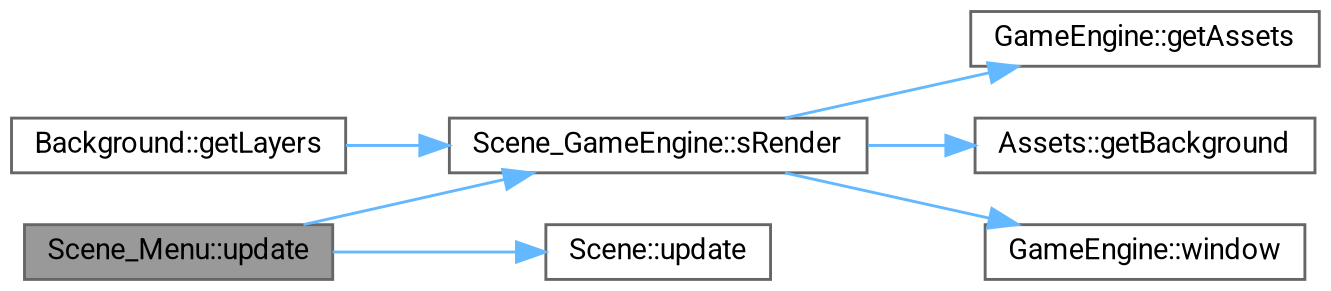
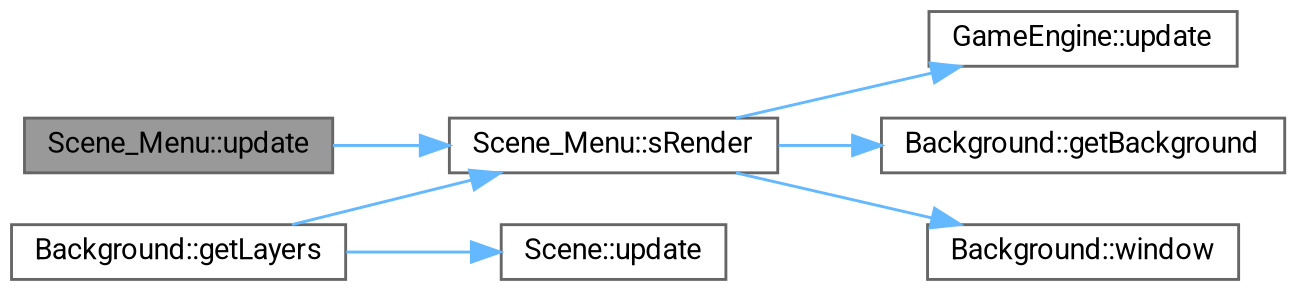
(1145, 39) -> (1083, 39)
(658, 145) -> (614, 145)
(1145, 145) -> (1083, 145)
(424, 252) -> (408, 252)
(1145, 252) -> (1083, 252)
